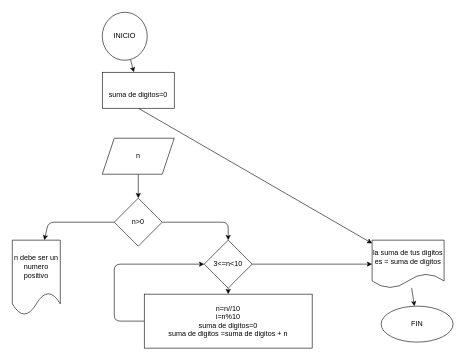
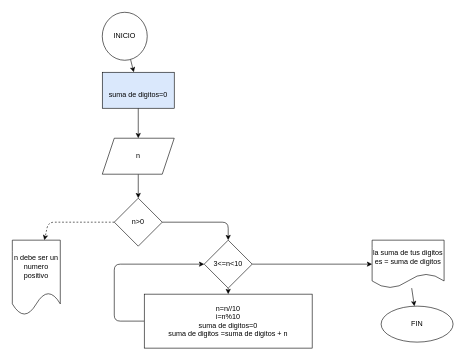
(138, 90) -> (138, 90)
(254, 175) -> (138, 109)
(75, 222) -> (75, 222)
